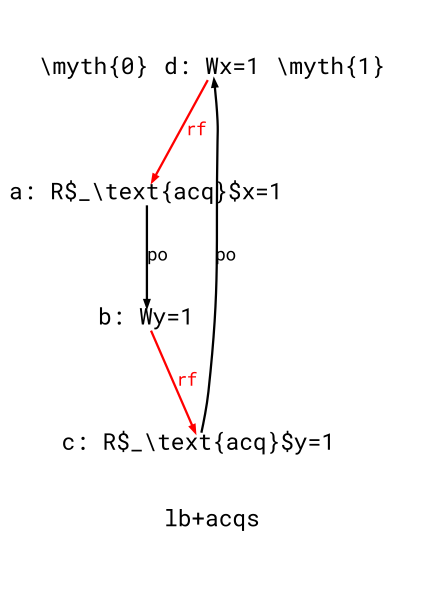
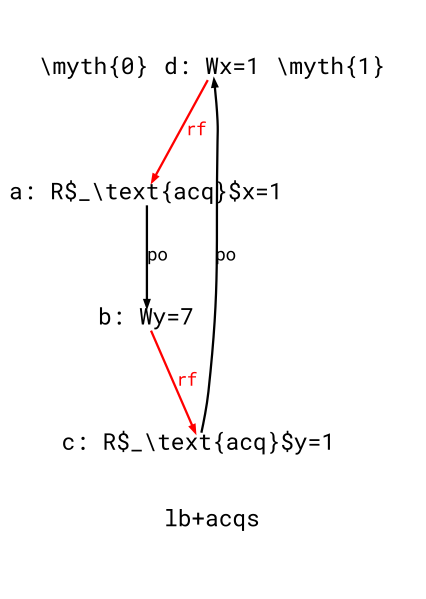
(147, 319) -> (147, 319)
